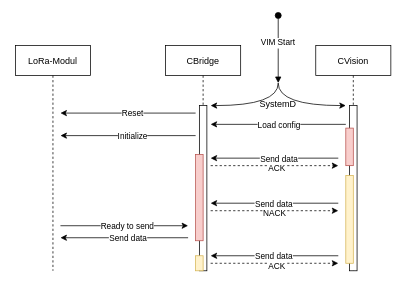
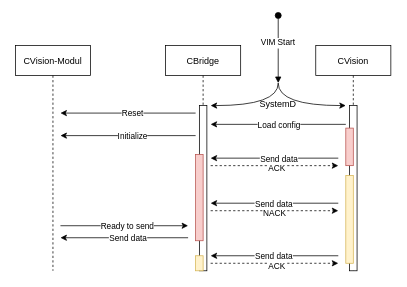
(53, 61) -> (53, 61)
